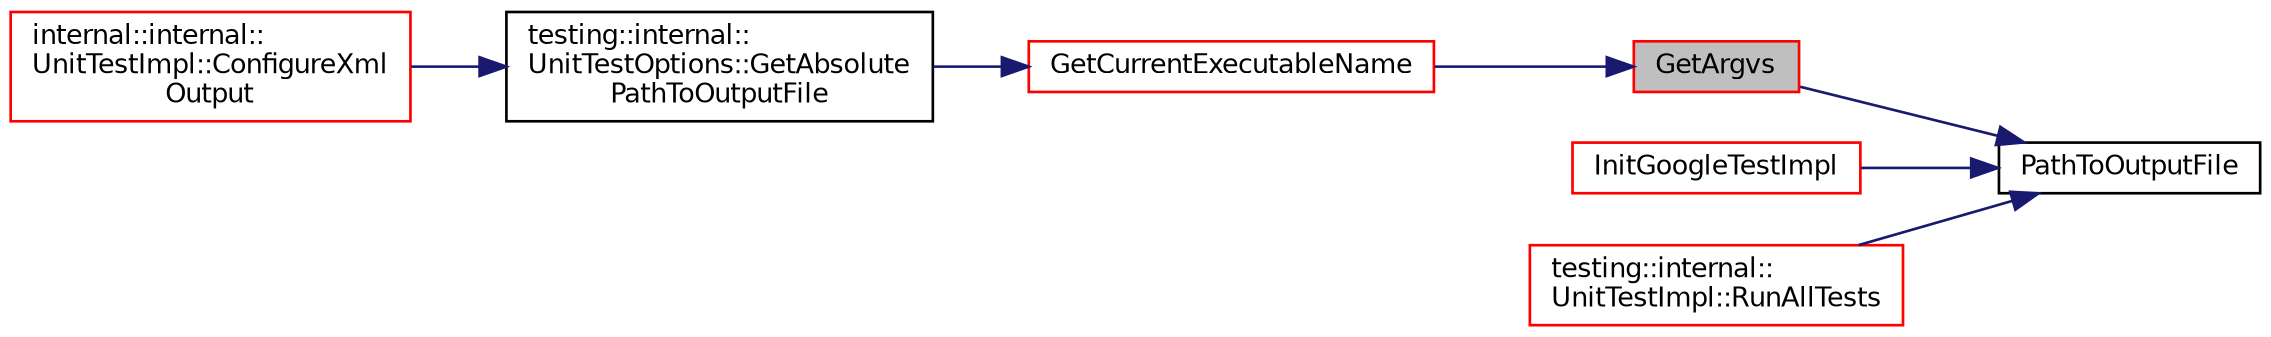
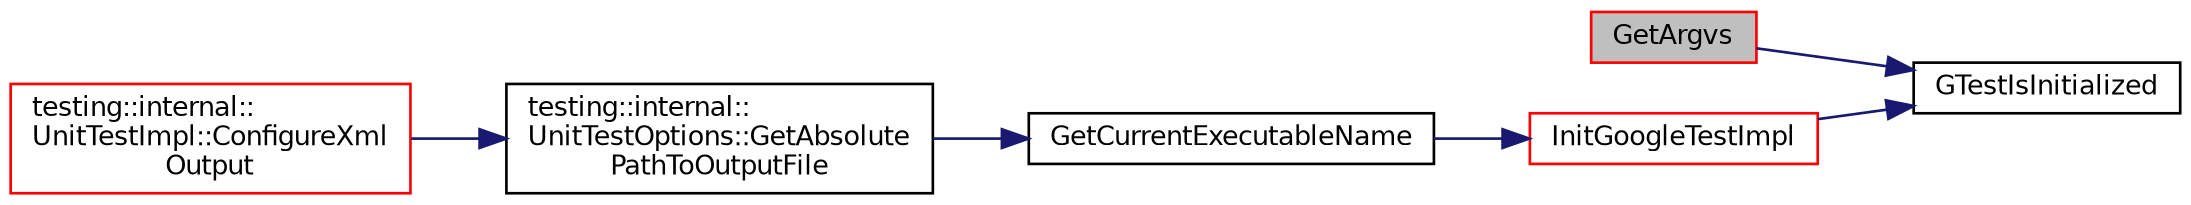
(211, 67) -> (211, 139)
(1231, 67) -> (1231, 139)
(1521, 67) -> (1468, 139)
(2130, 168) -> (2047, 88)
(1716, 285) -> none
